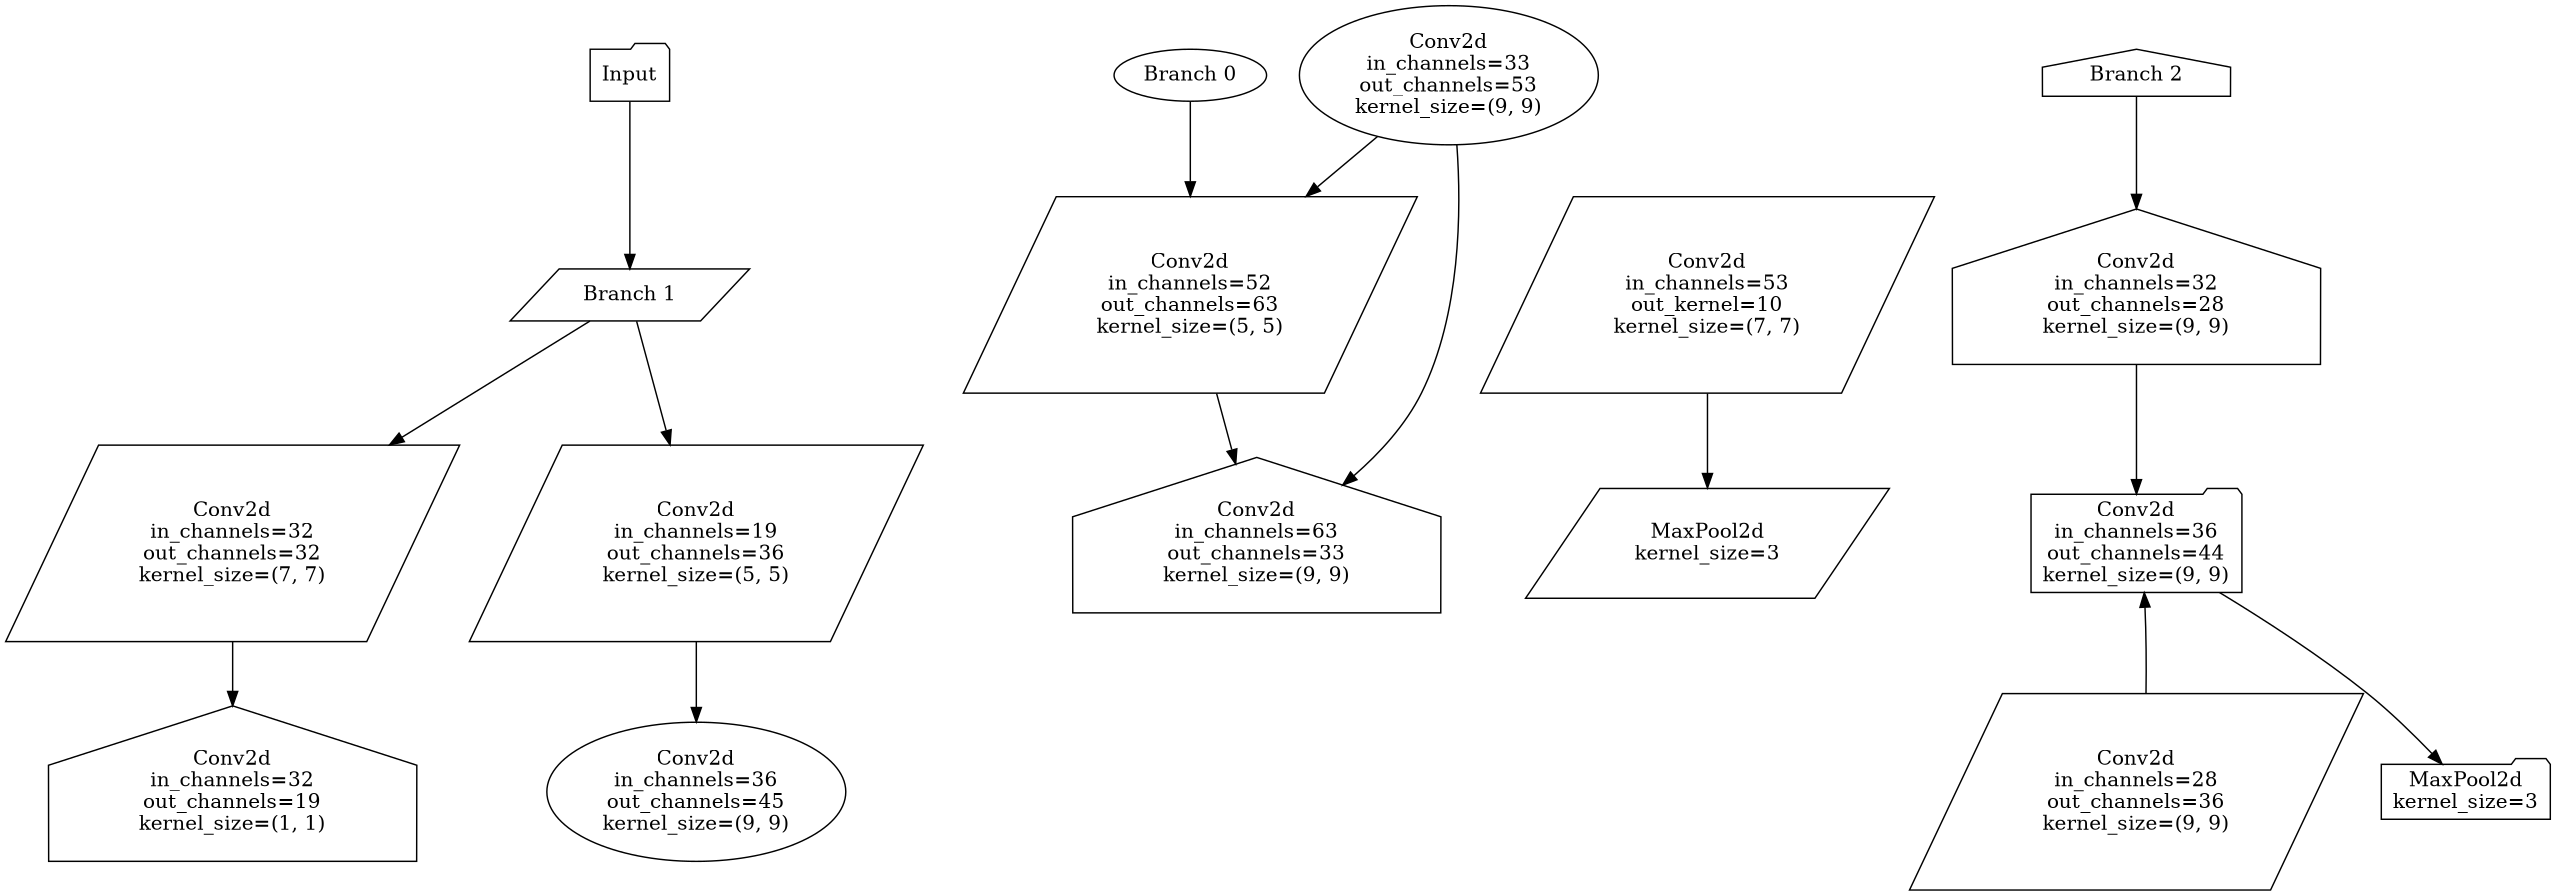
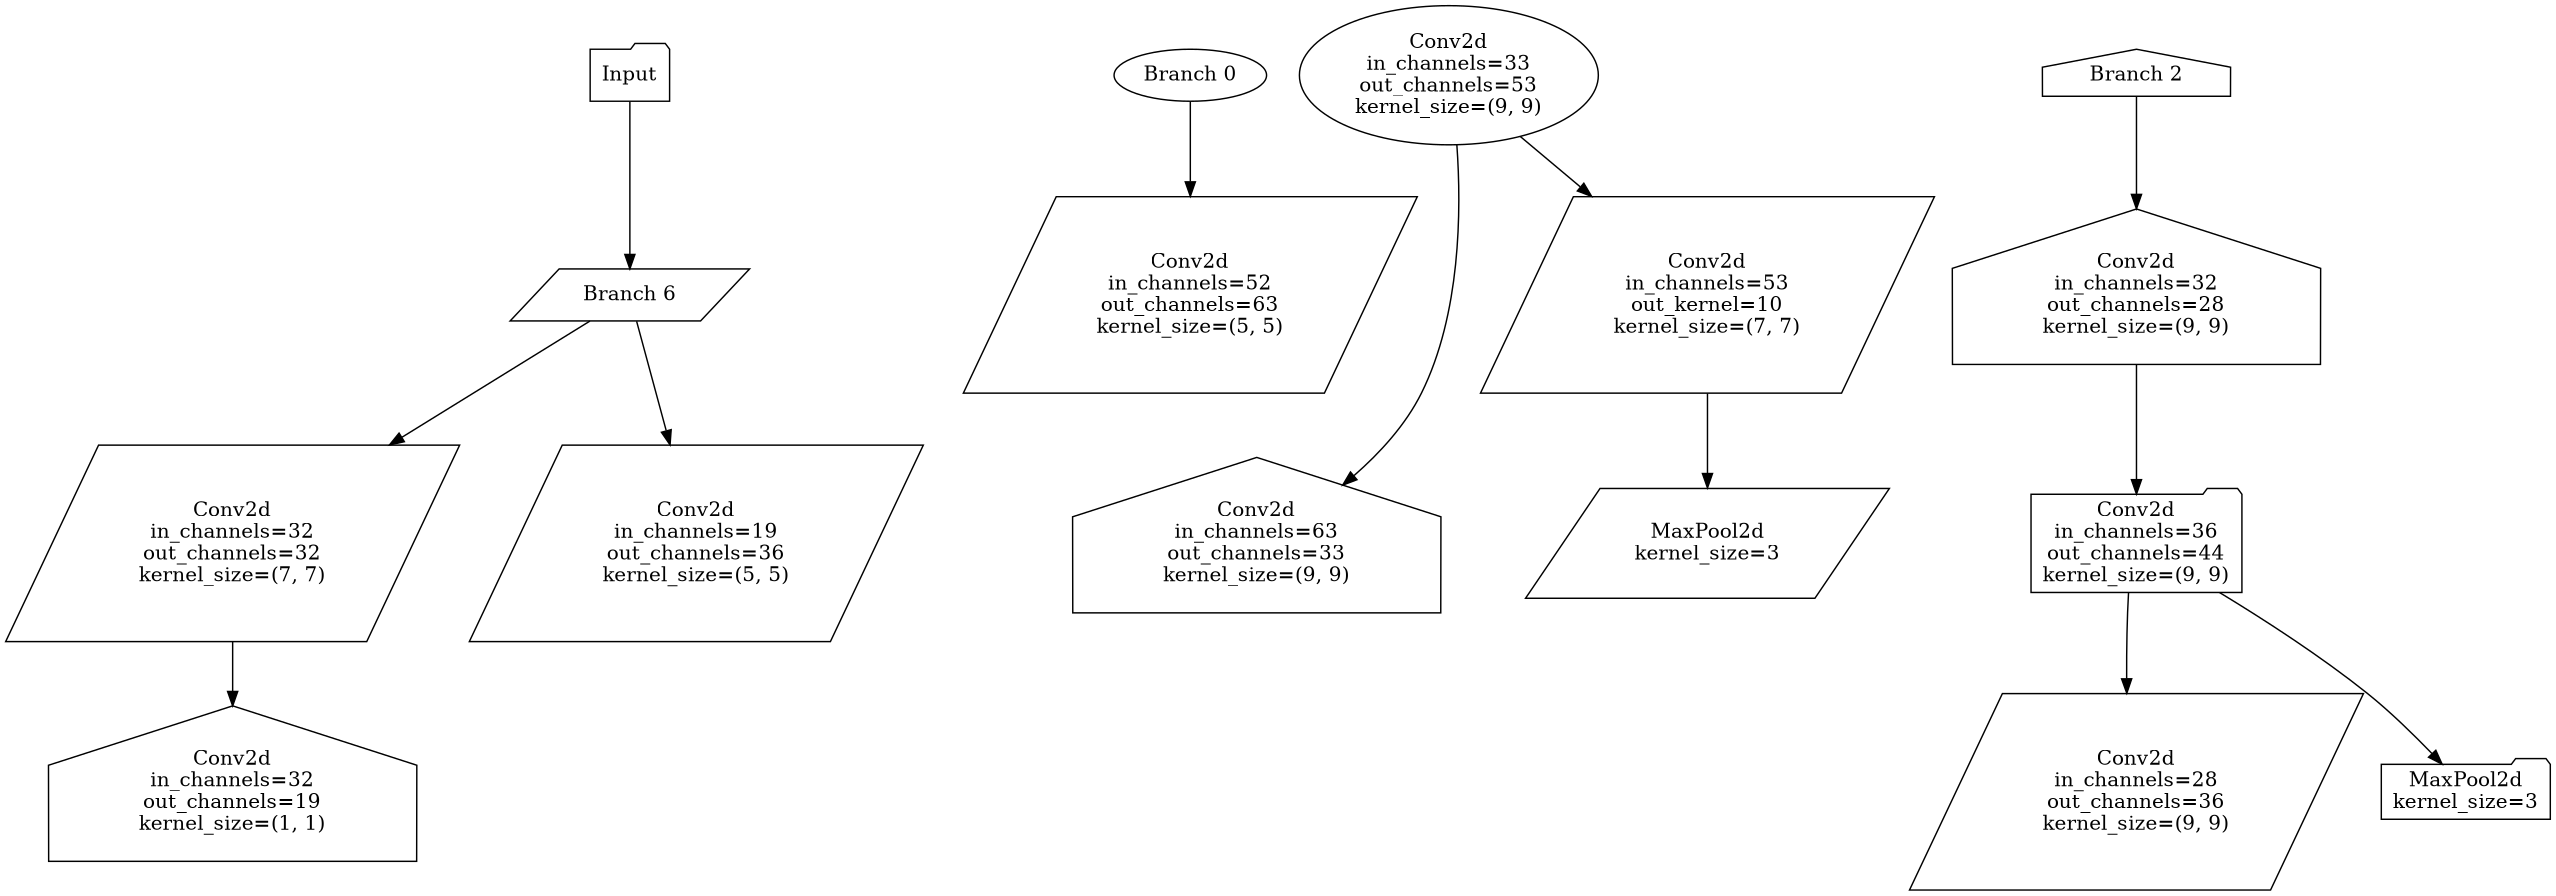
(1348, 162) -> (1550, 162)
(630, 295) -> (630, 295)
(1224, 422) -> none
(2146, 650) -> (2127, 636)
(696, 792) -> none
